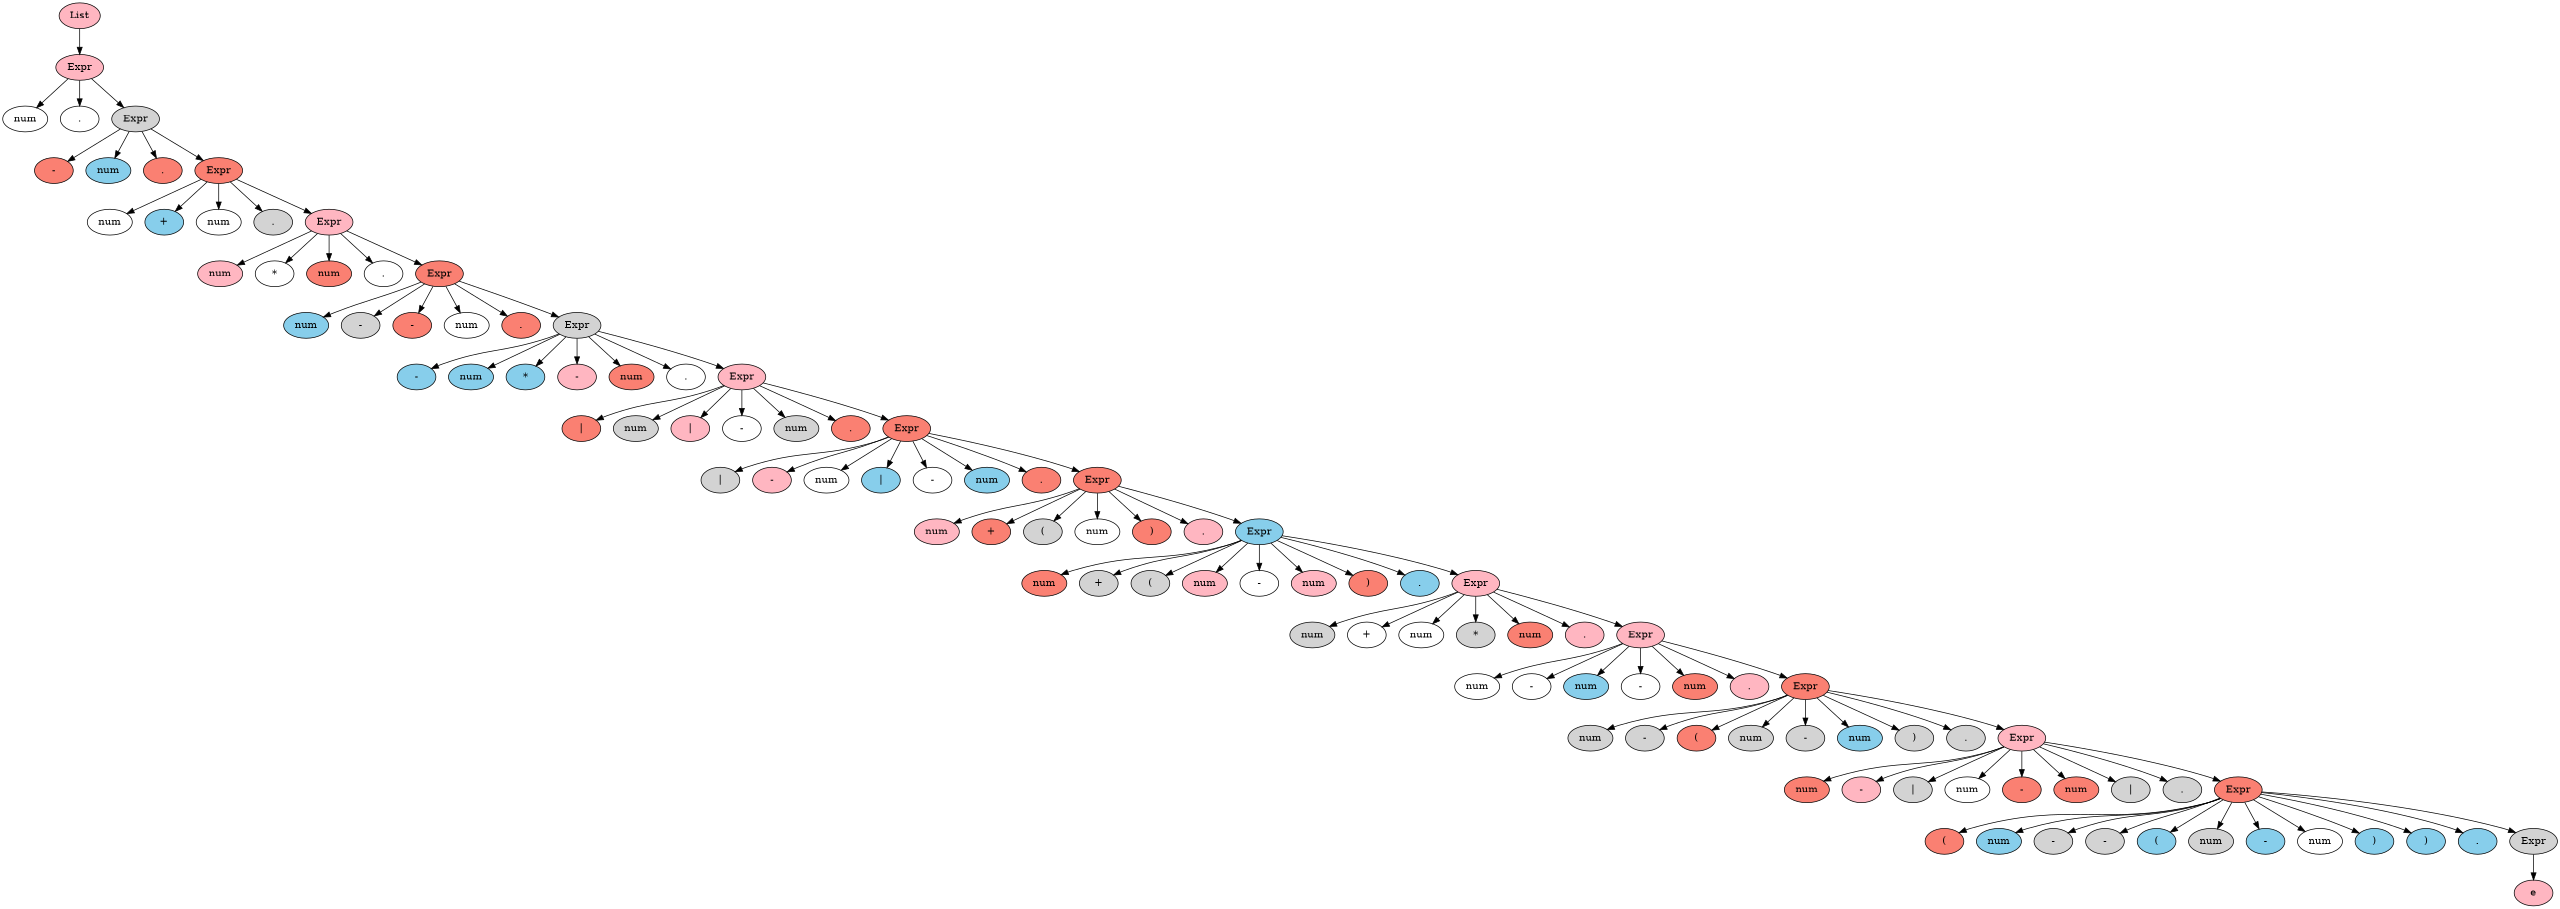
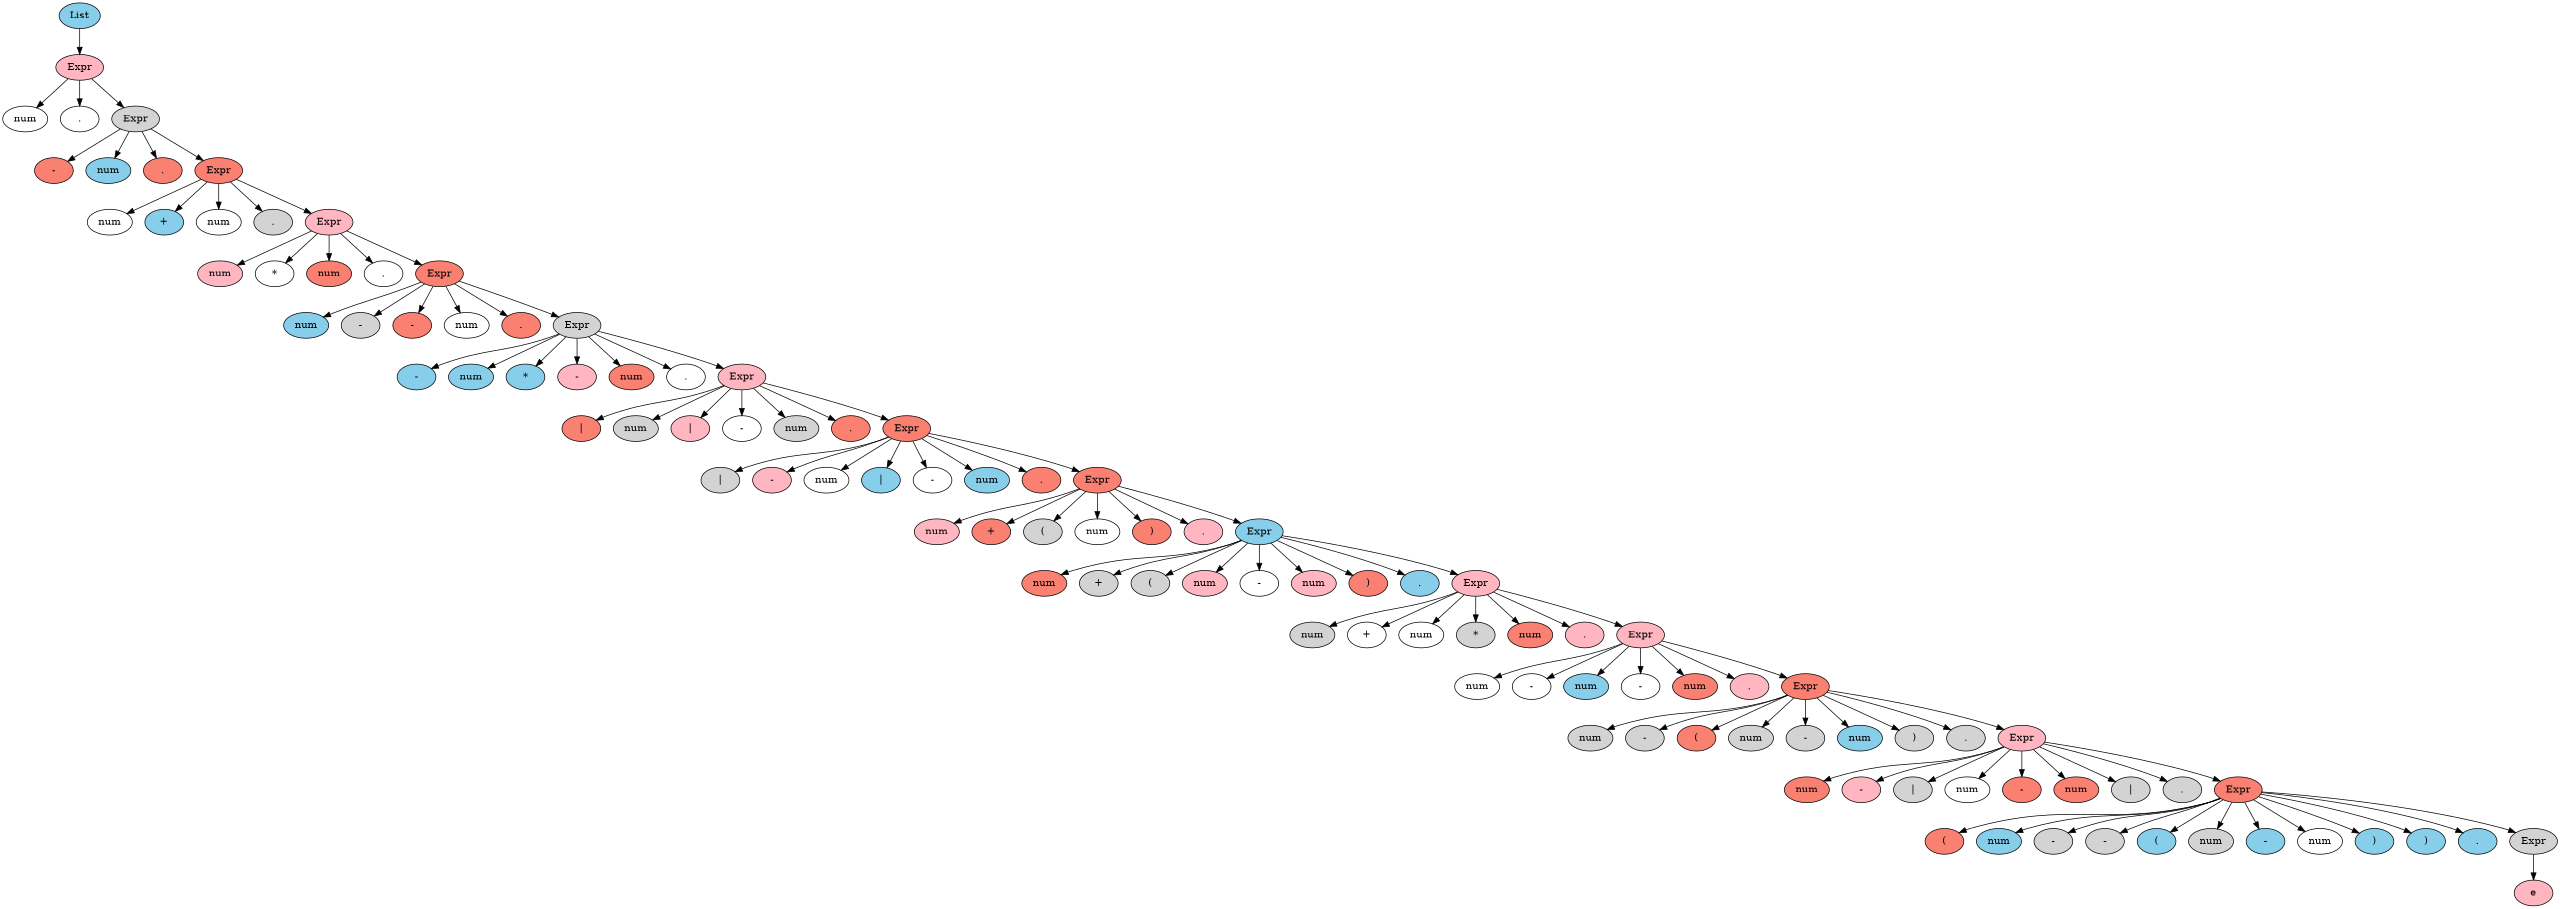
(80, 16) -> (80, 16)
